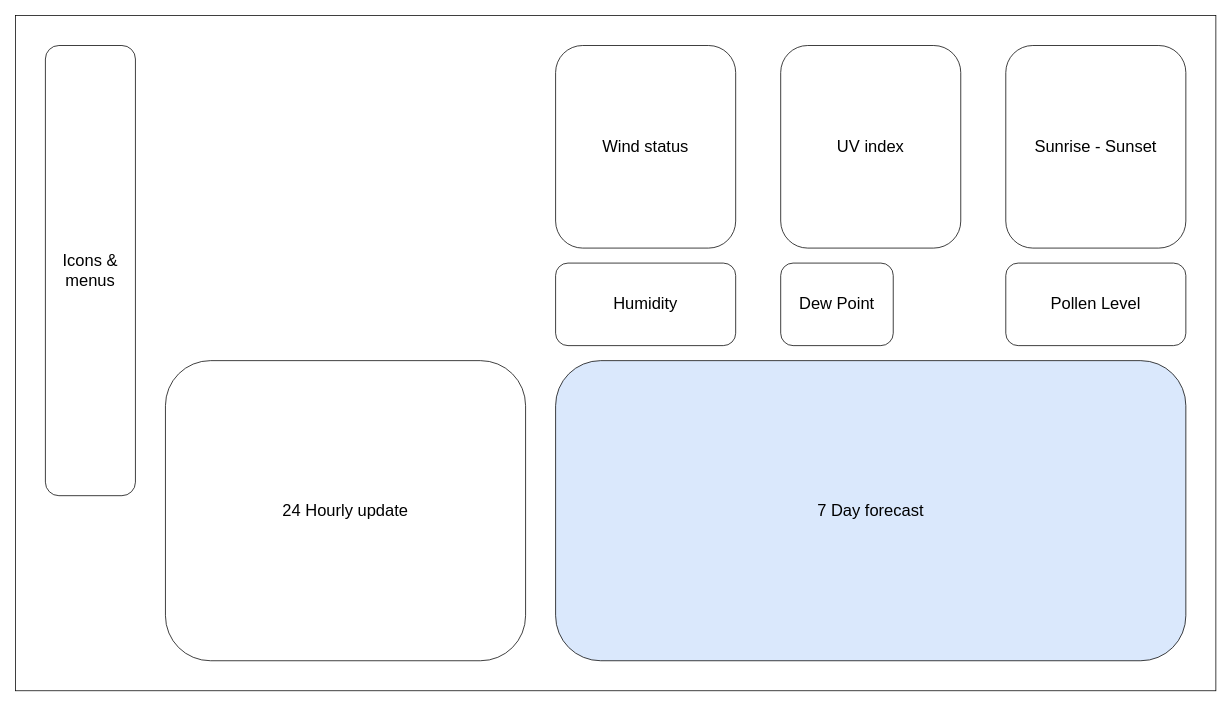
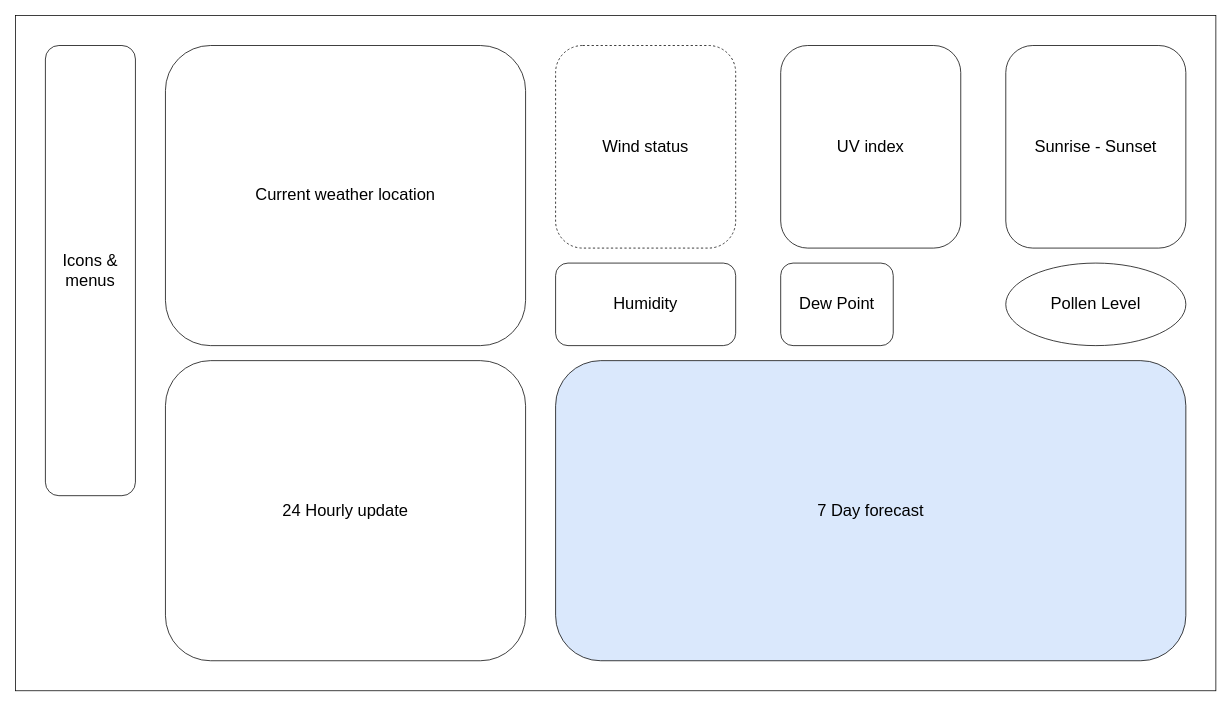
(645, 147) -> (645, 147)
none -> (345, 195)
(1095, 304) -> (1095, 304)
